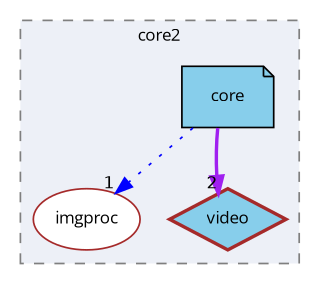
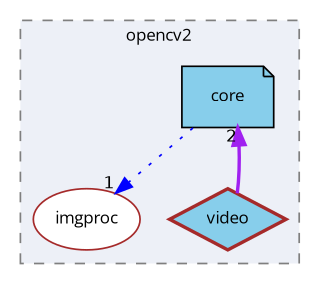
(160, 37) -> (160, 37)
(216, 152) -> (239, 169)
